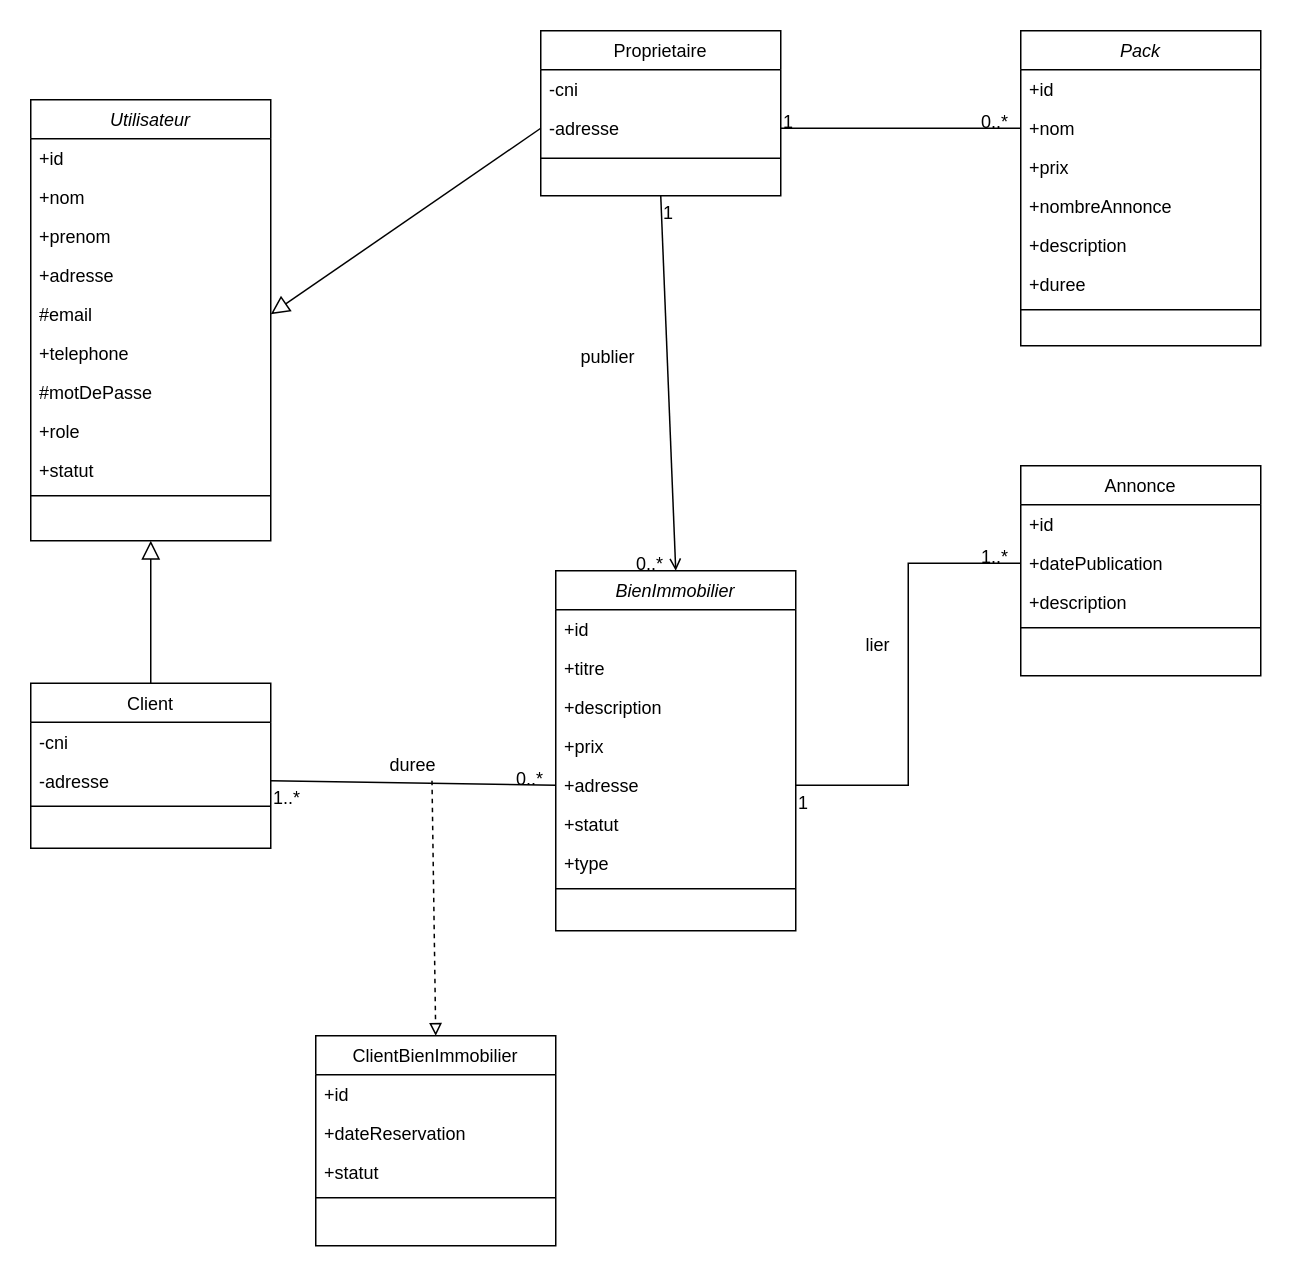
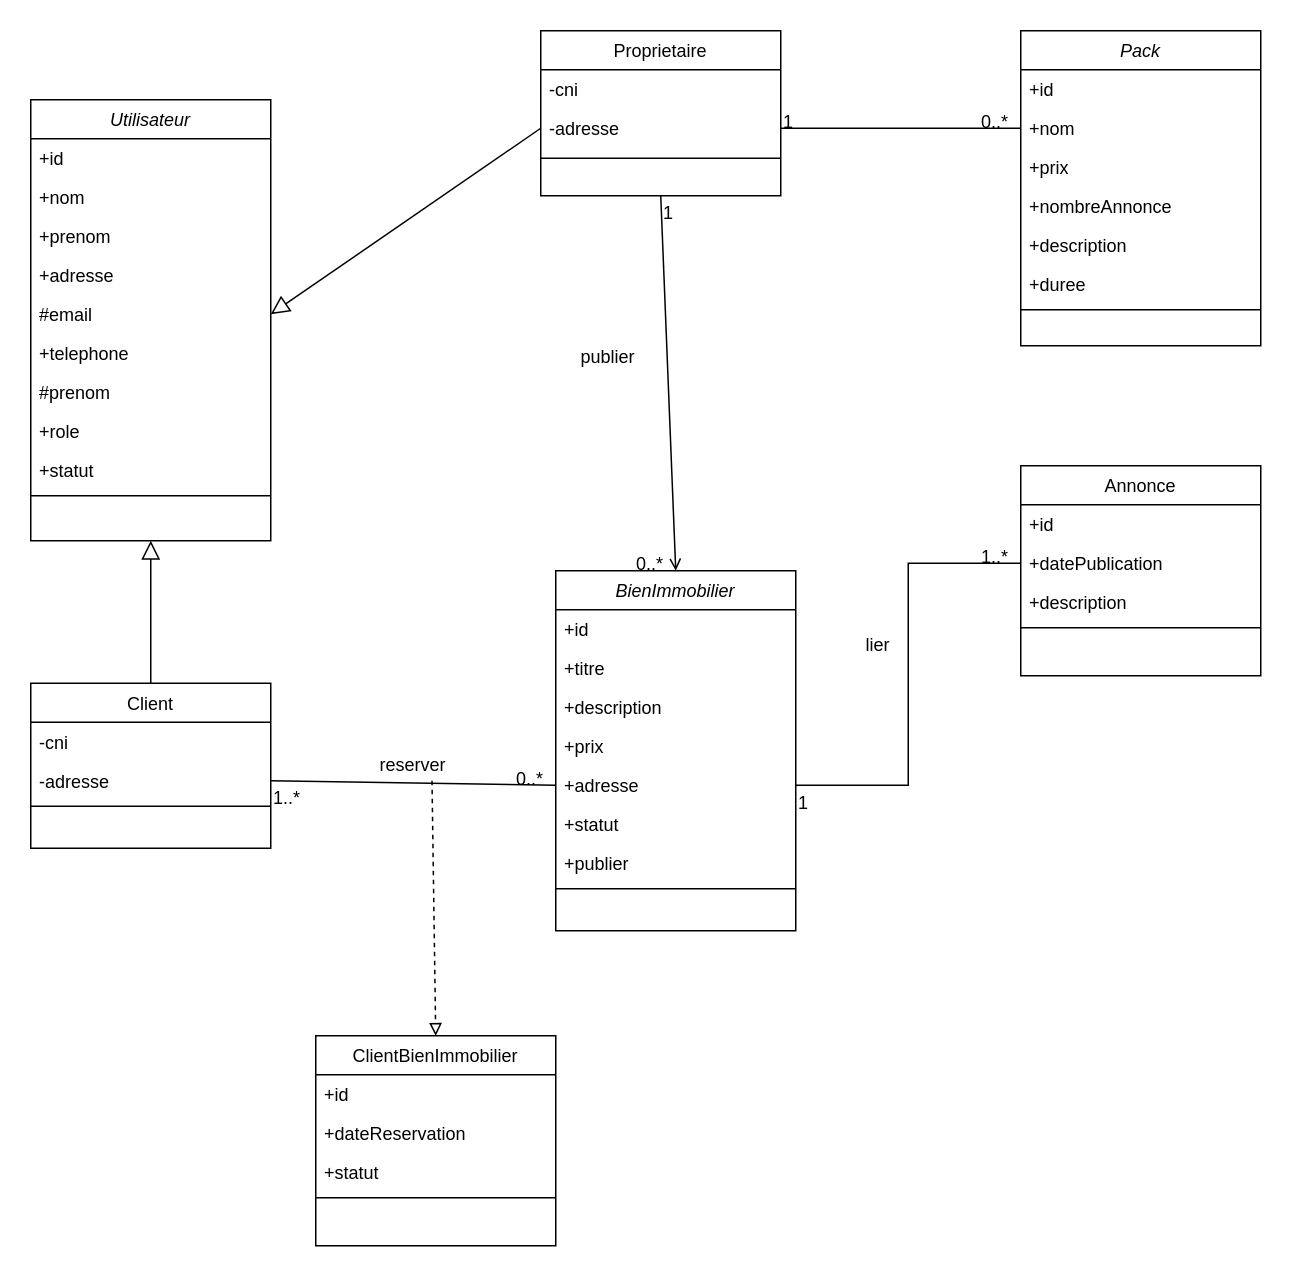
(94, 393) -> (74, 393)
(413, 766) -> (413, 766)
(589, 864) -> (600, 864)
